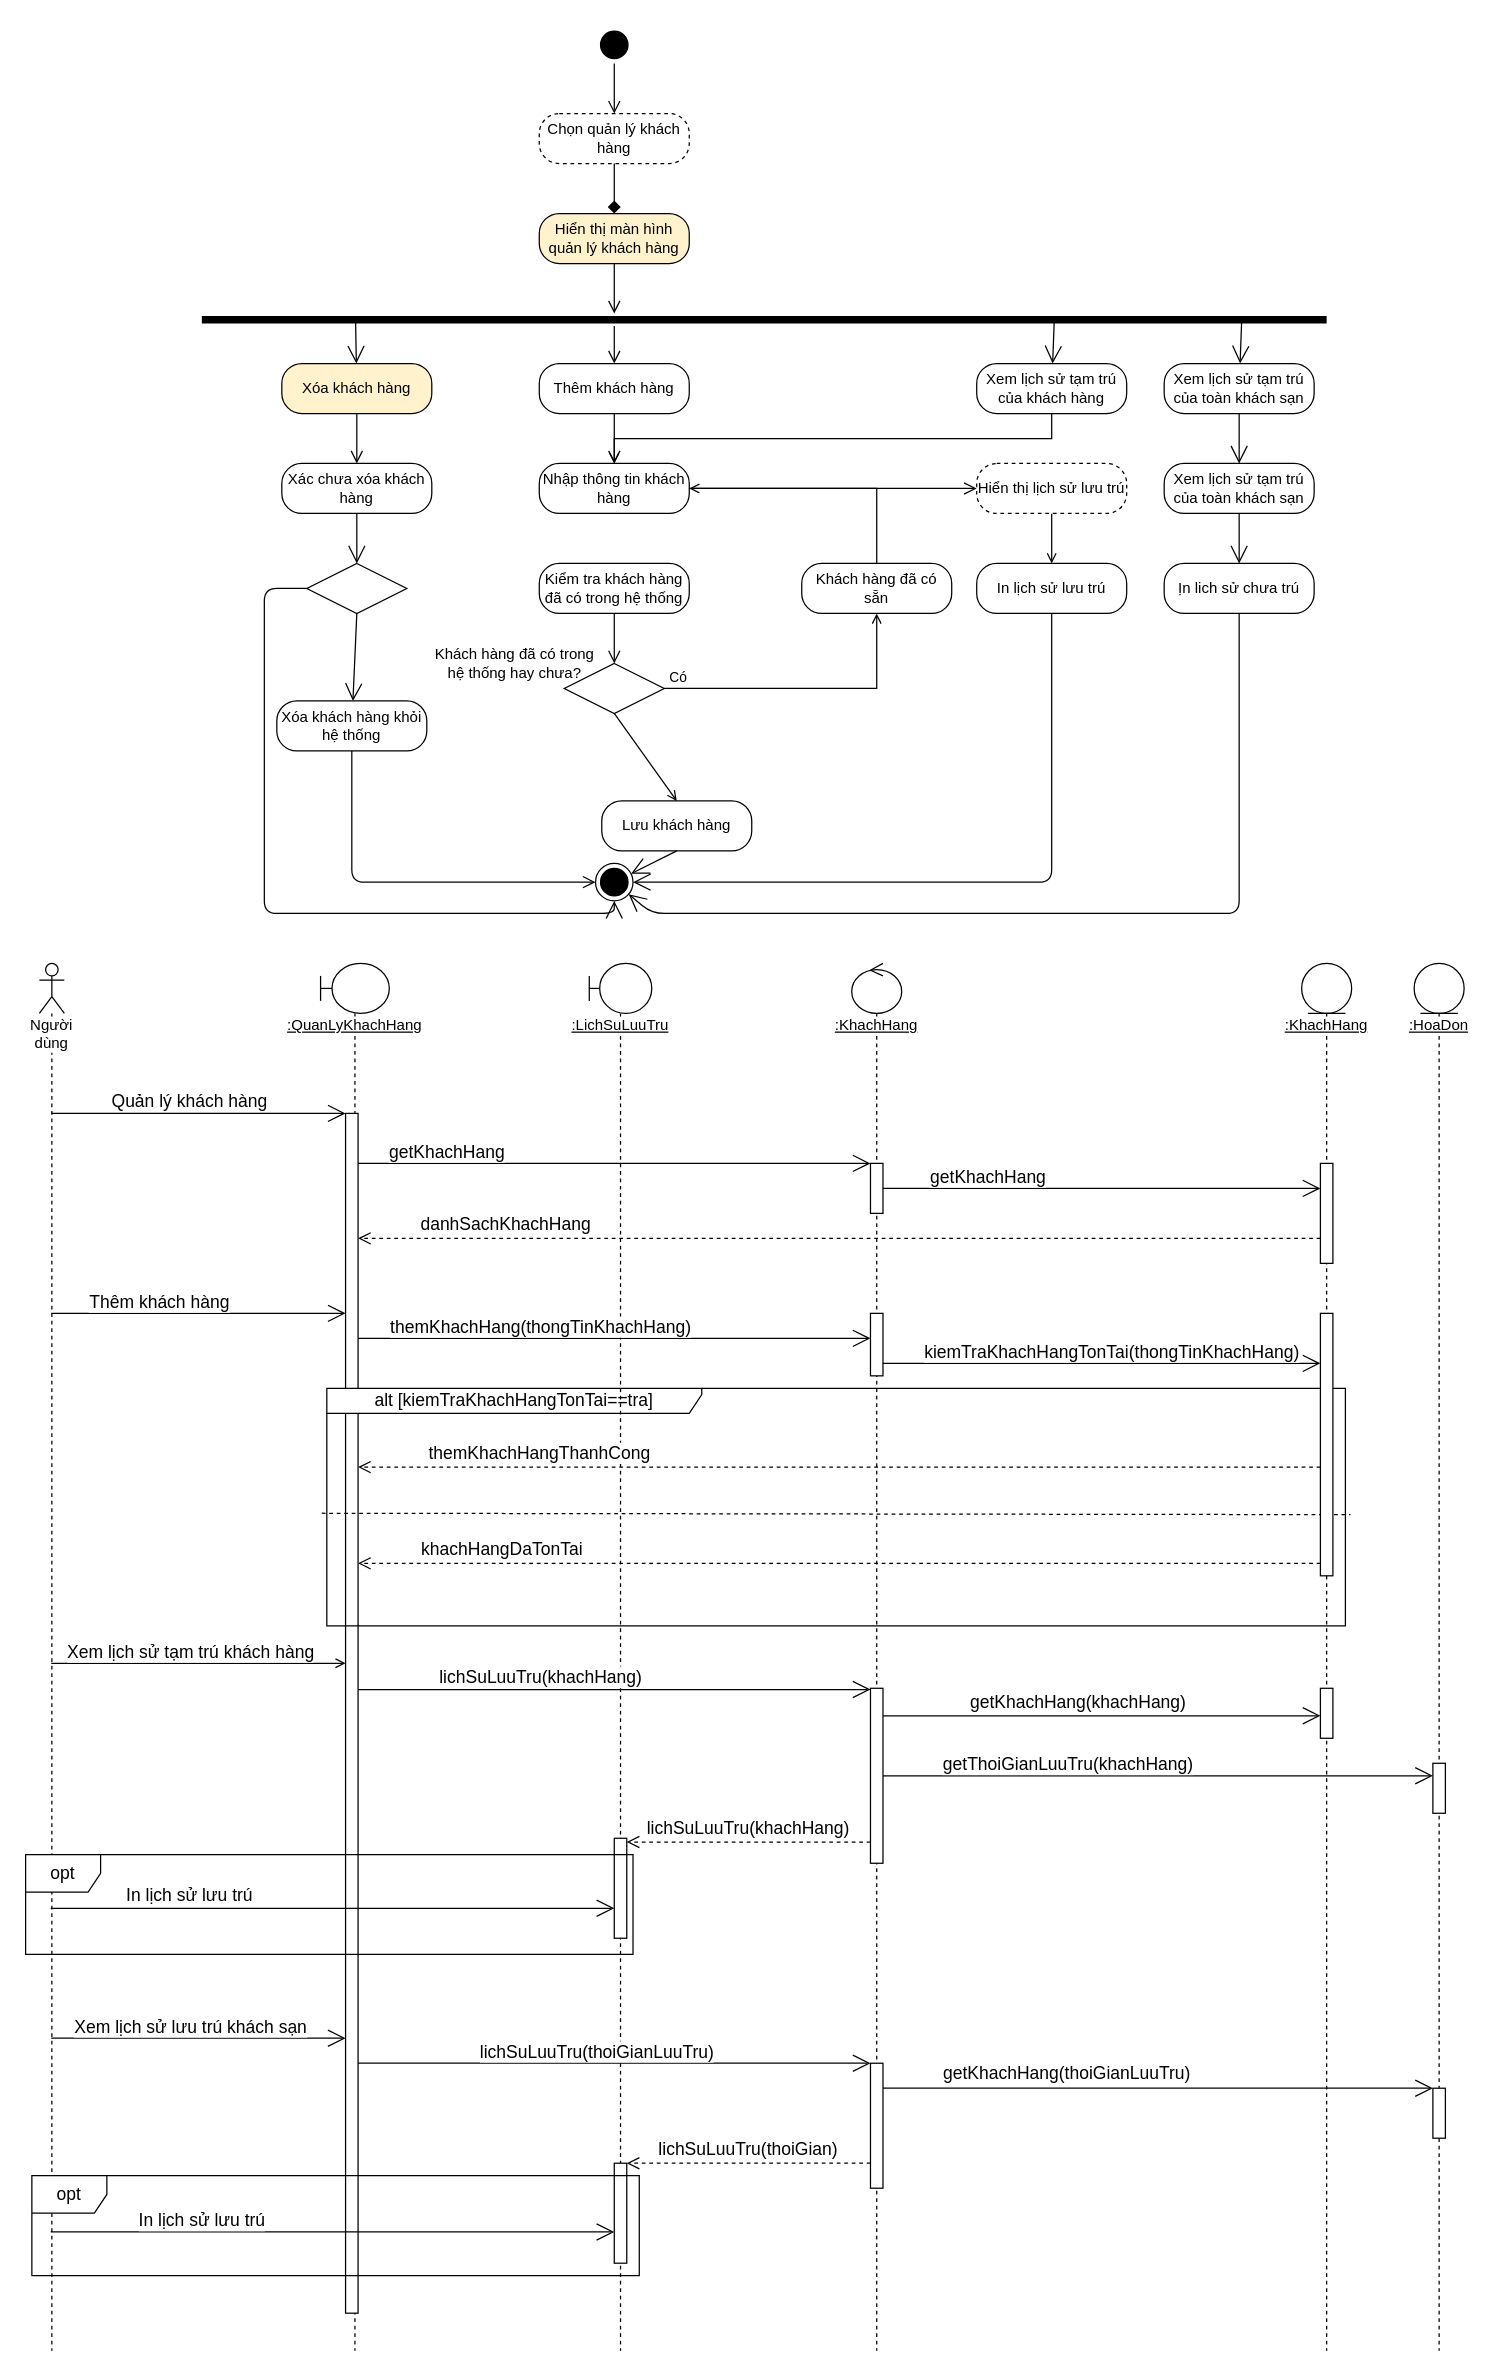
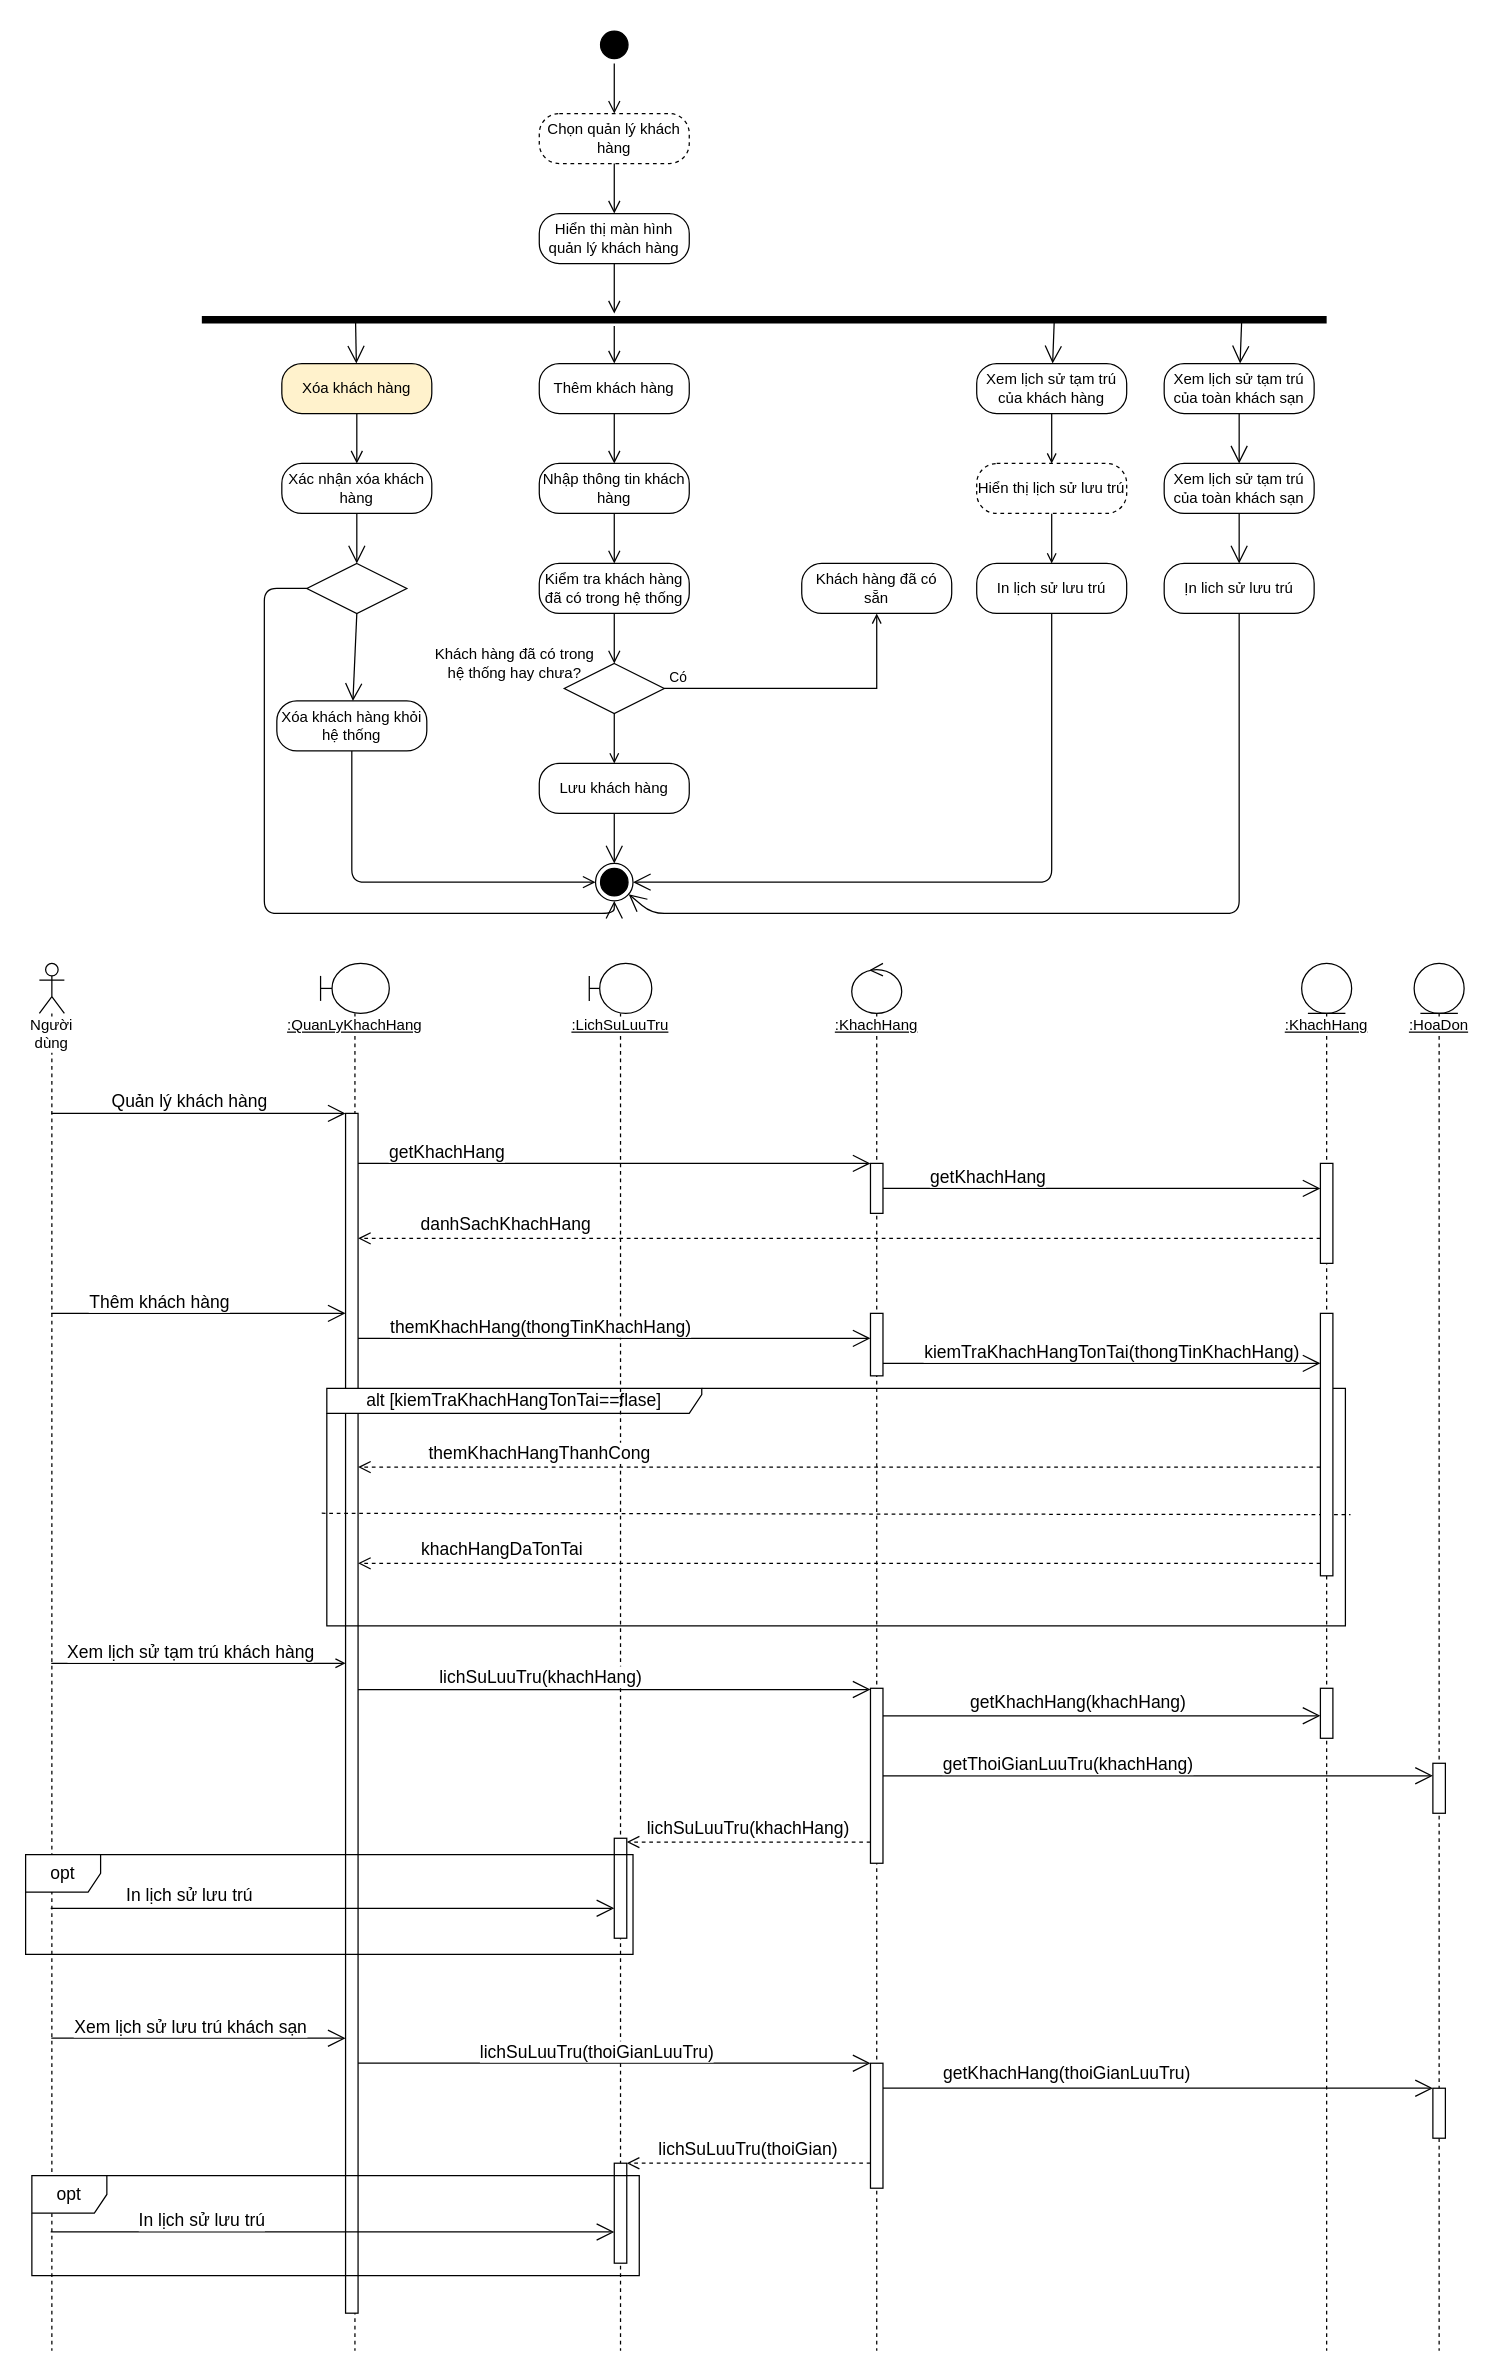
(614, 200) -> (614, 205)
(614, 238) -> (614, 238)
(836, 438) -> (1052, 448)
(357, 488) -> (357, 488)
(926, 488) -> (614, 536)
(877, 527) -> none
(1239, 588) -> (1239, 588)
(677, 826) -> (614, 788)
(514, 1401) -> (514, 1401)
